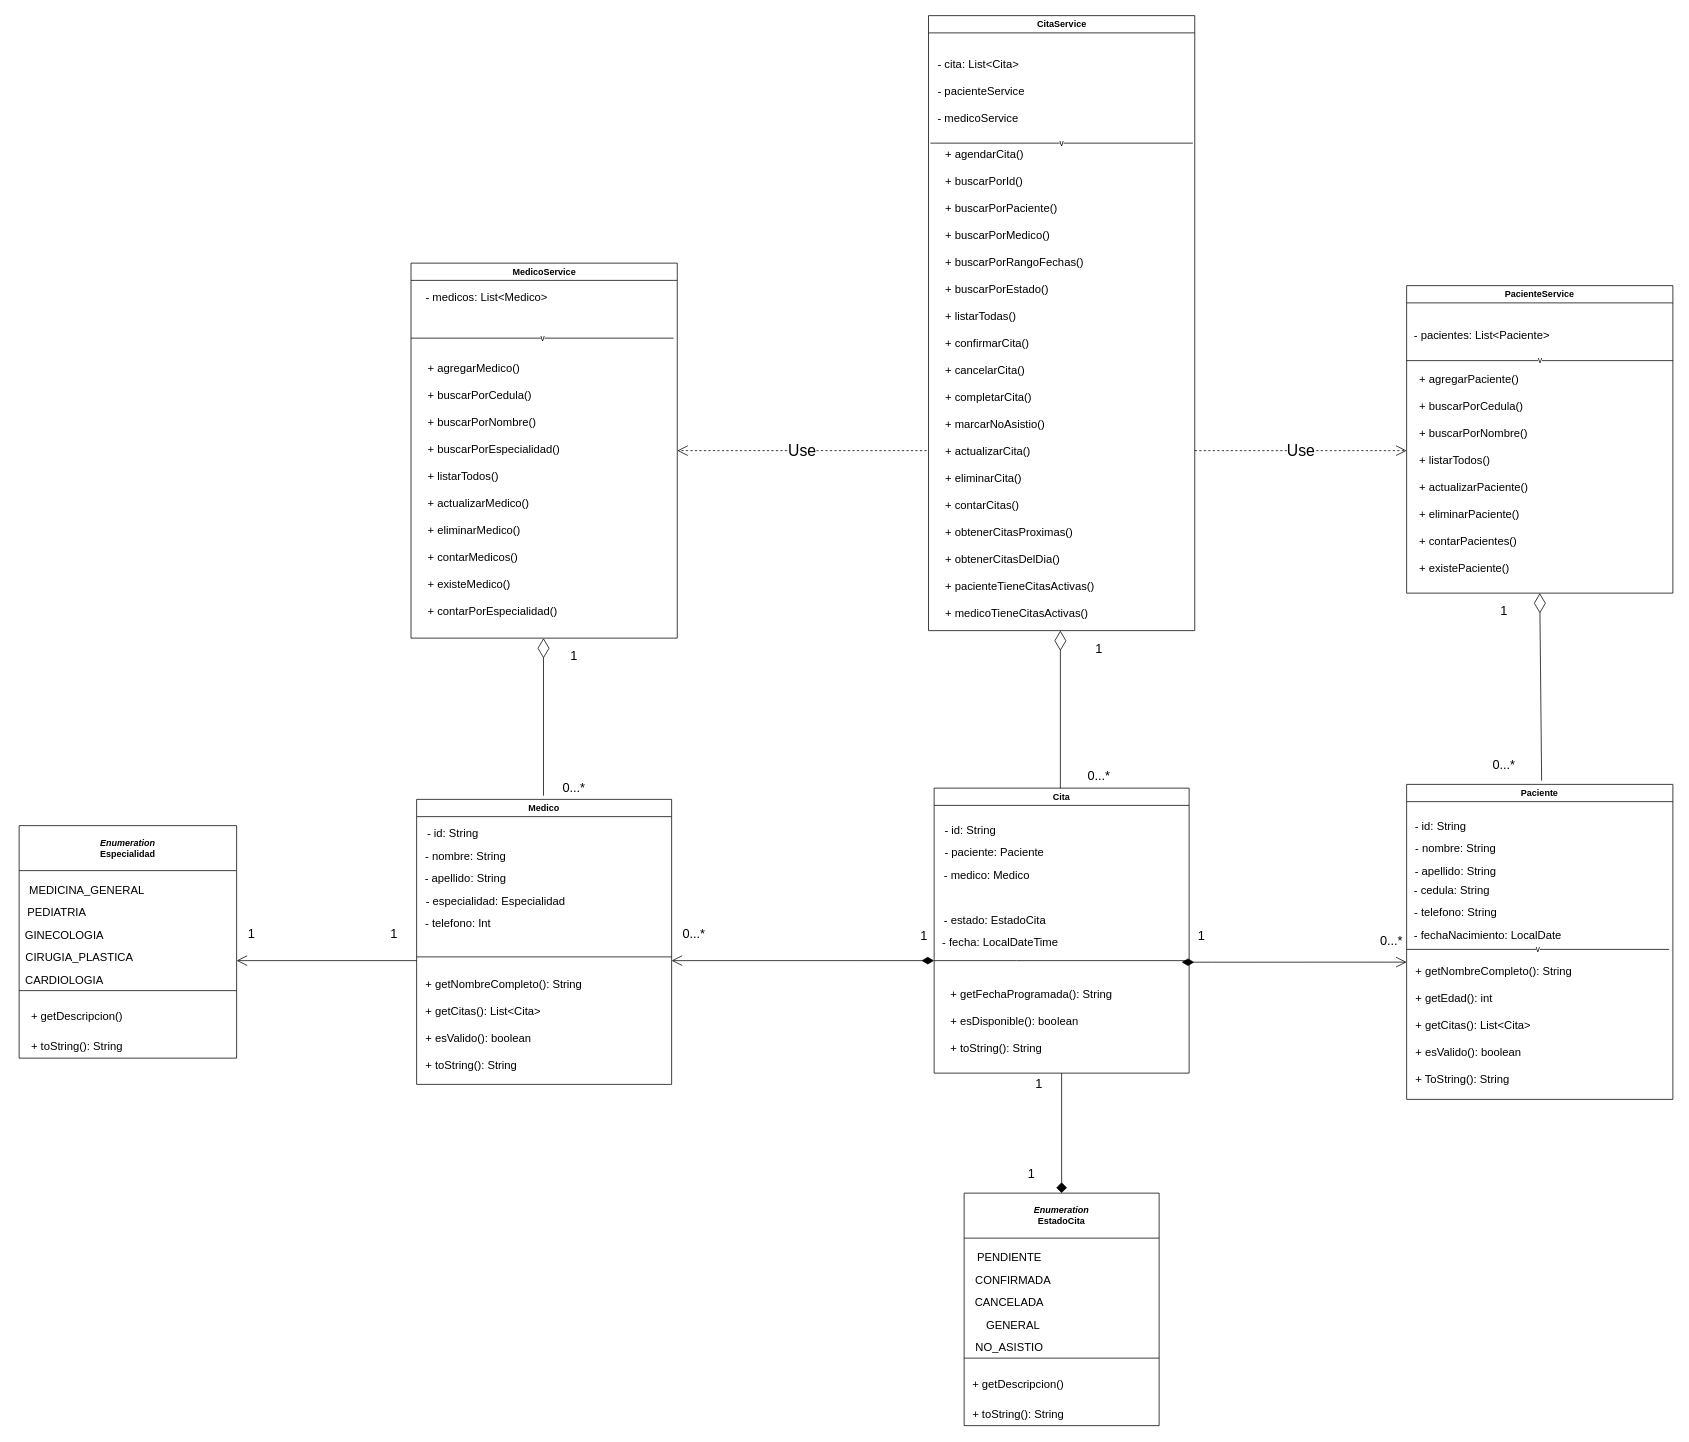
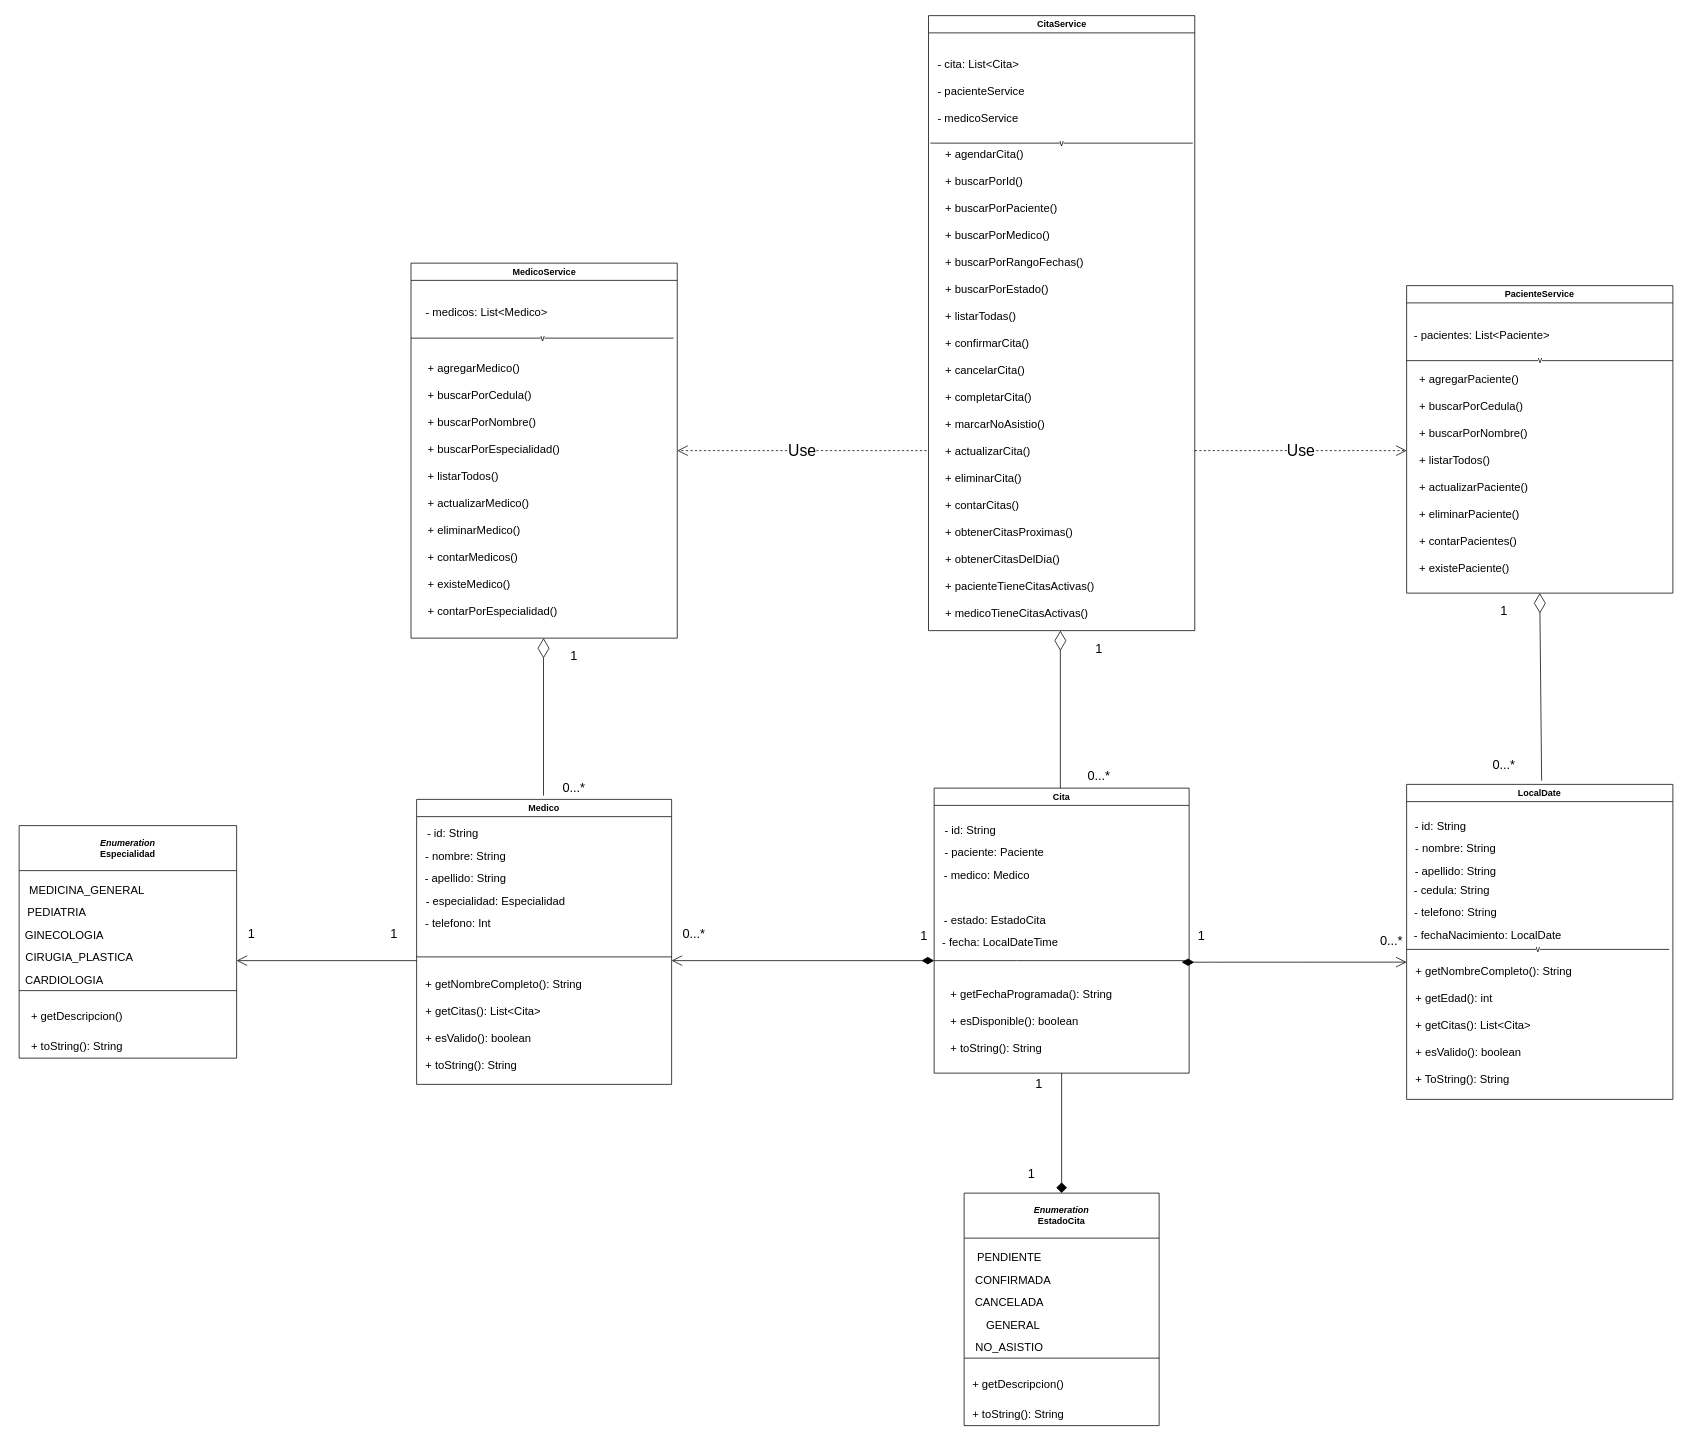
(486, 297) -> (486, 312)
(1540, 793) -> (1540, 793)
